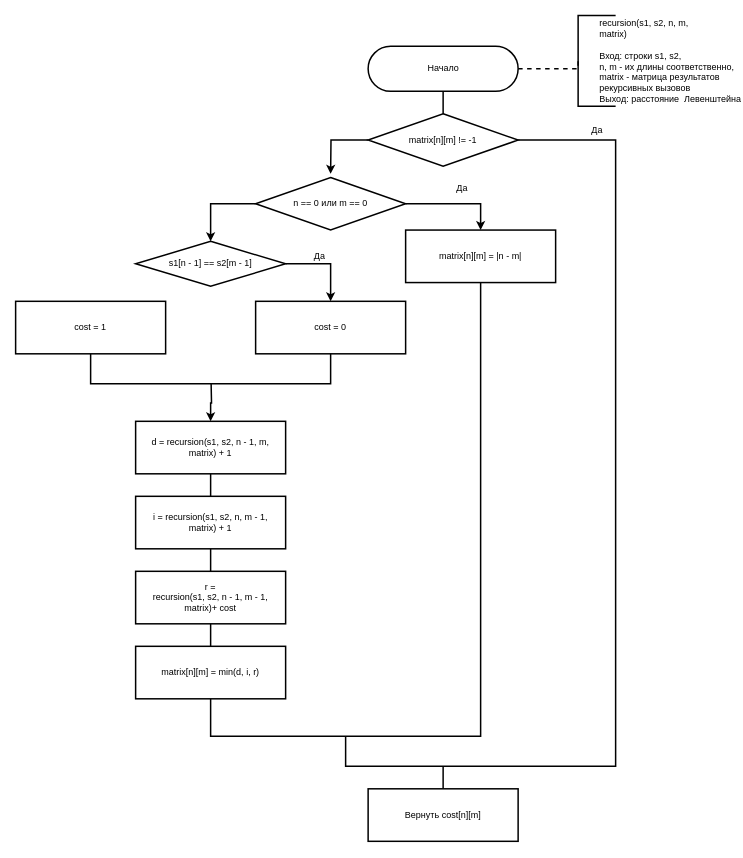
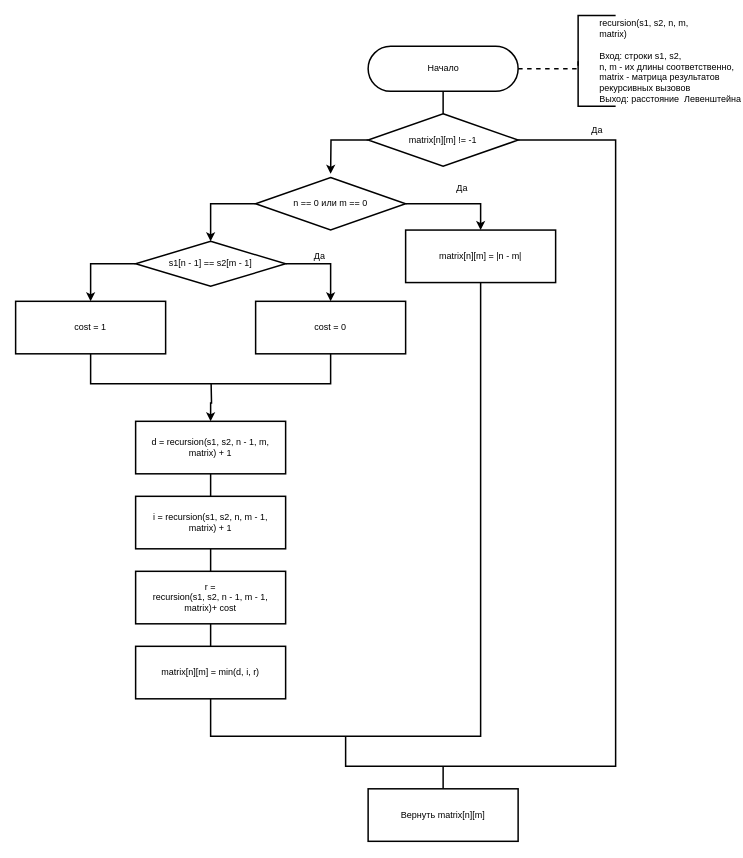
none -> (97, 264)
(443, 815) -> (443, 815)
